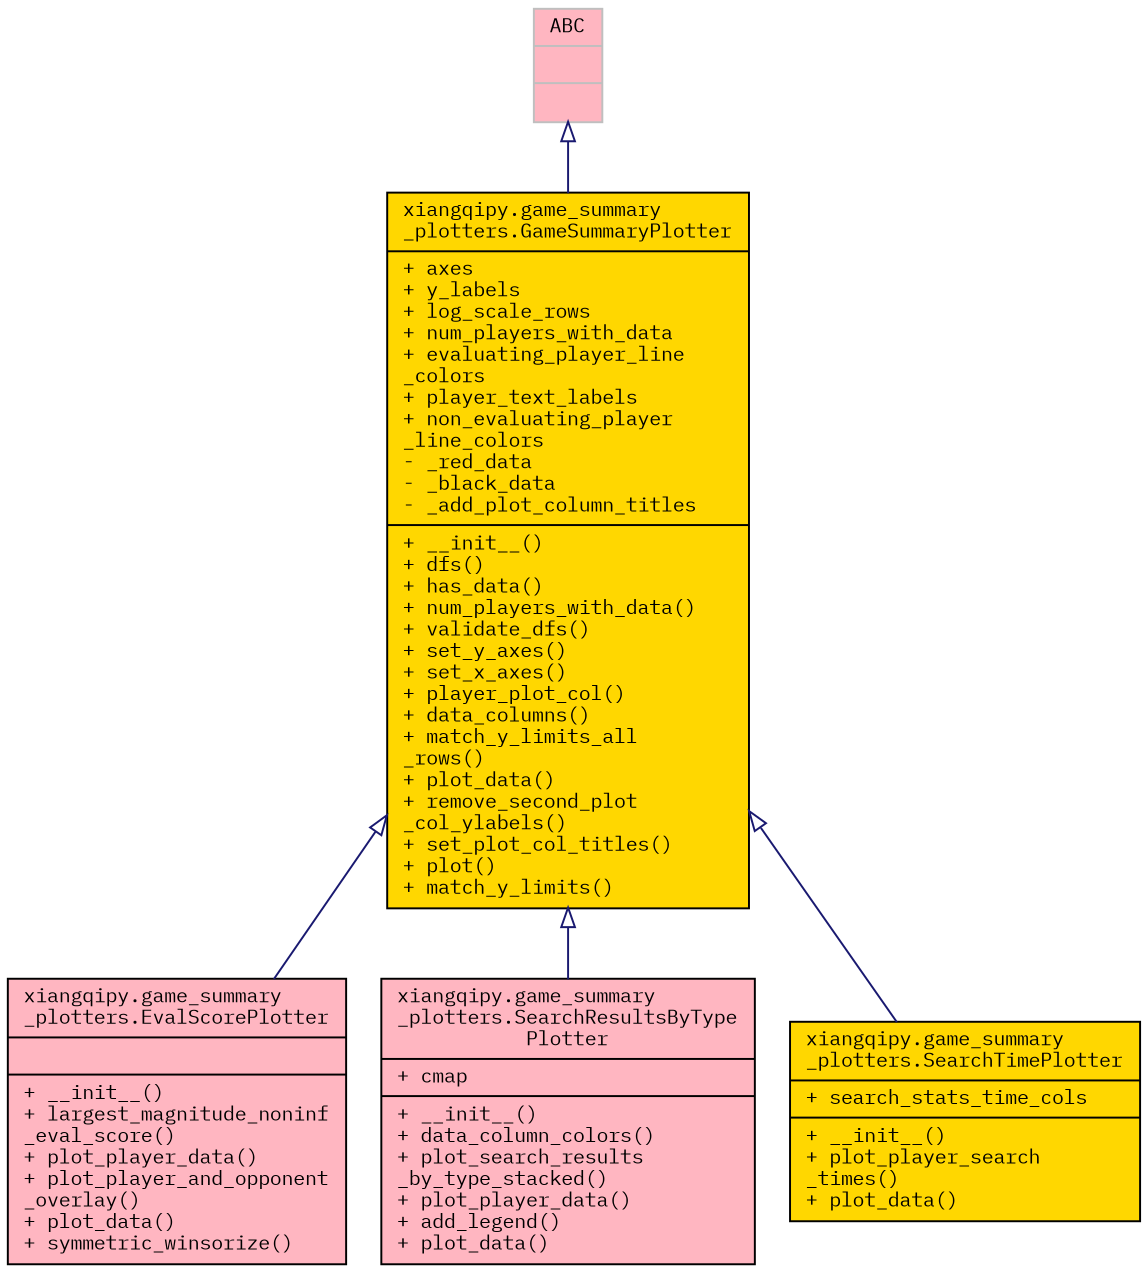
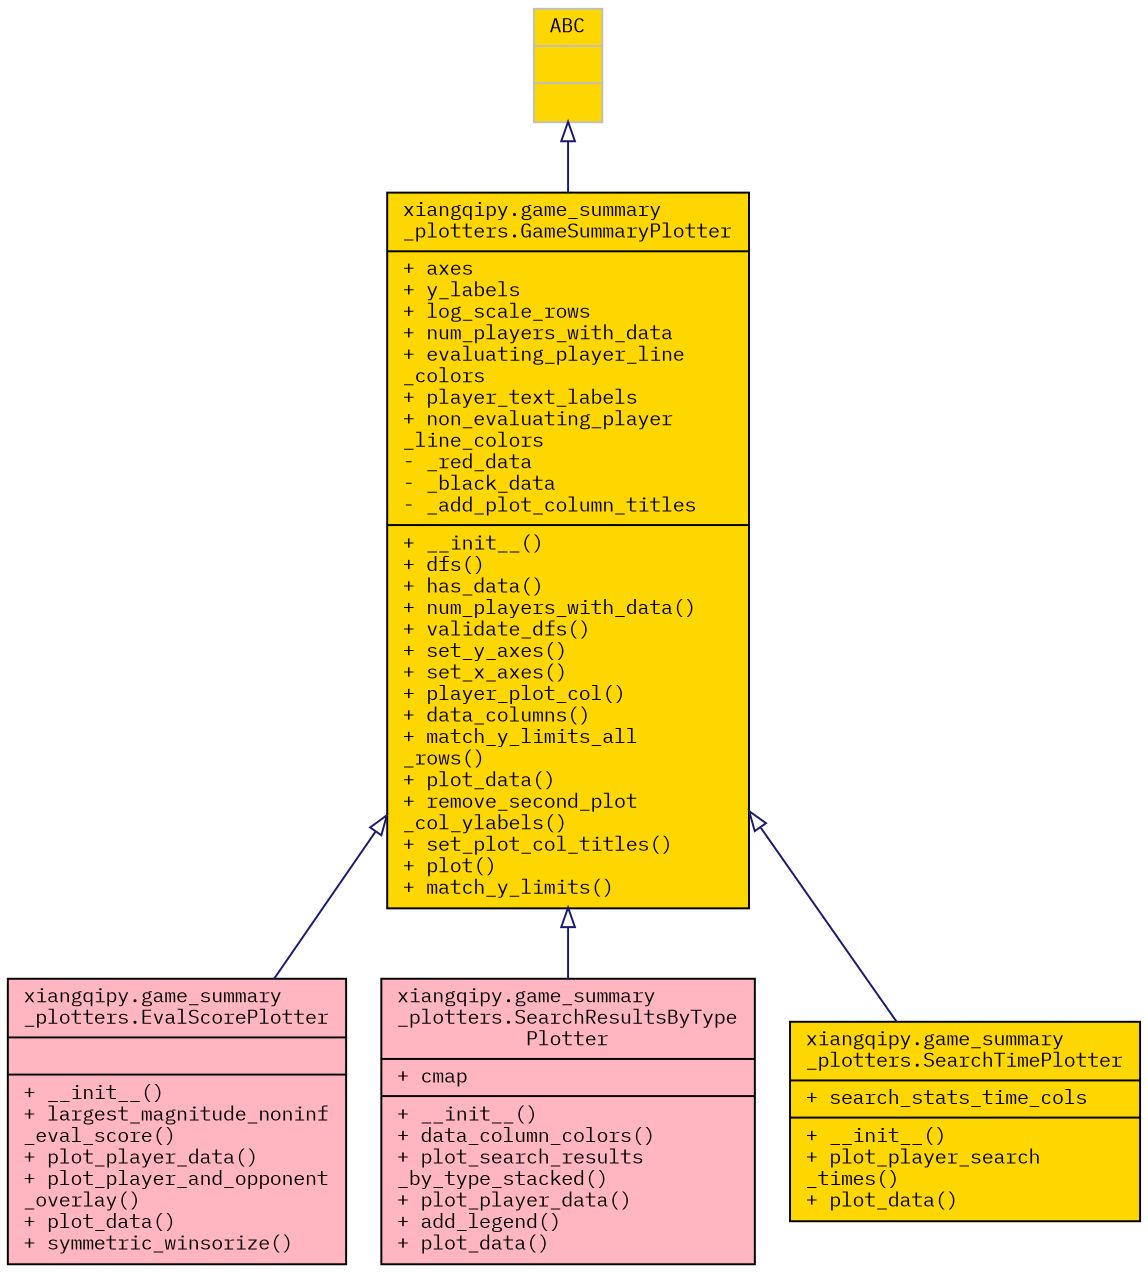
(568, 66) -> (568, 66)
